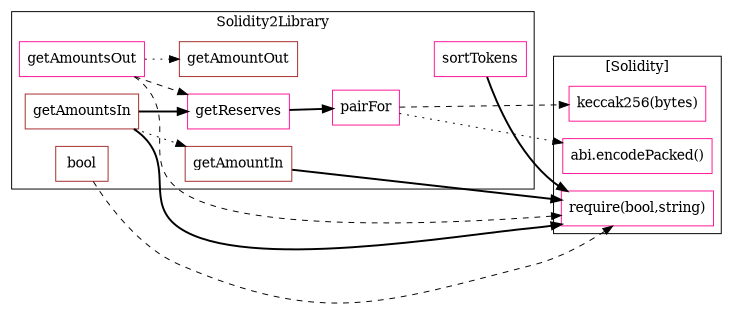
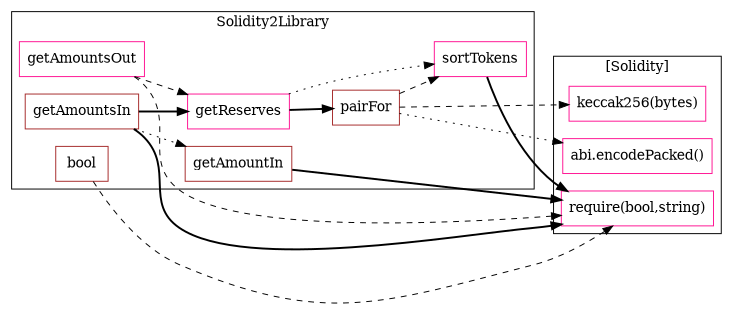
(238, 59) -> none
none -> (356, 76)
none -> (414, 87)
(366, 108) -> (366, 108)
